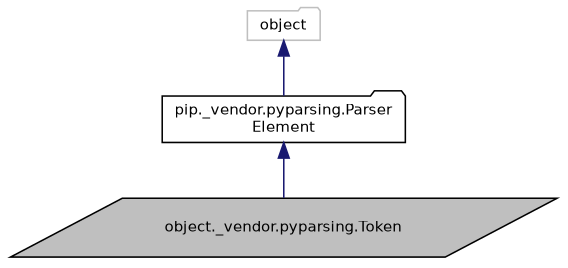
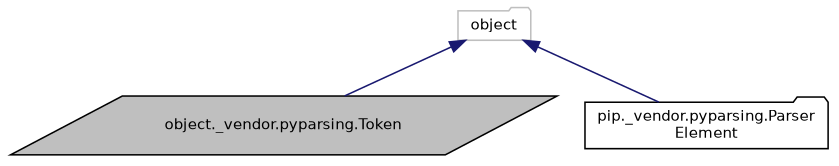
(284, 178) -> (398, 71)
